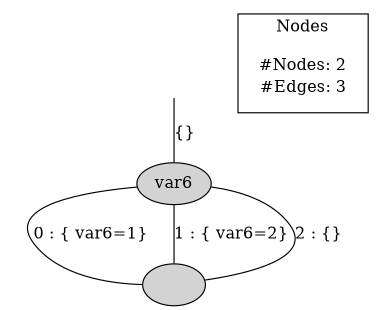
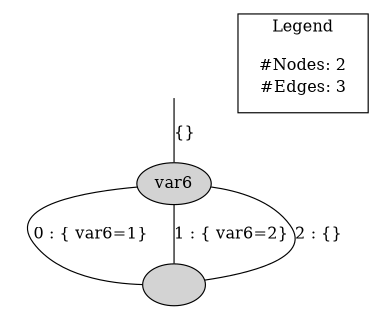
(303, 27) -> (303, 27)
